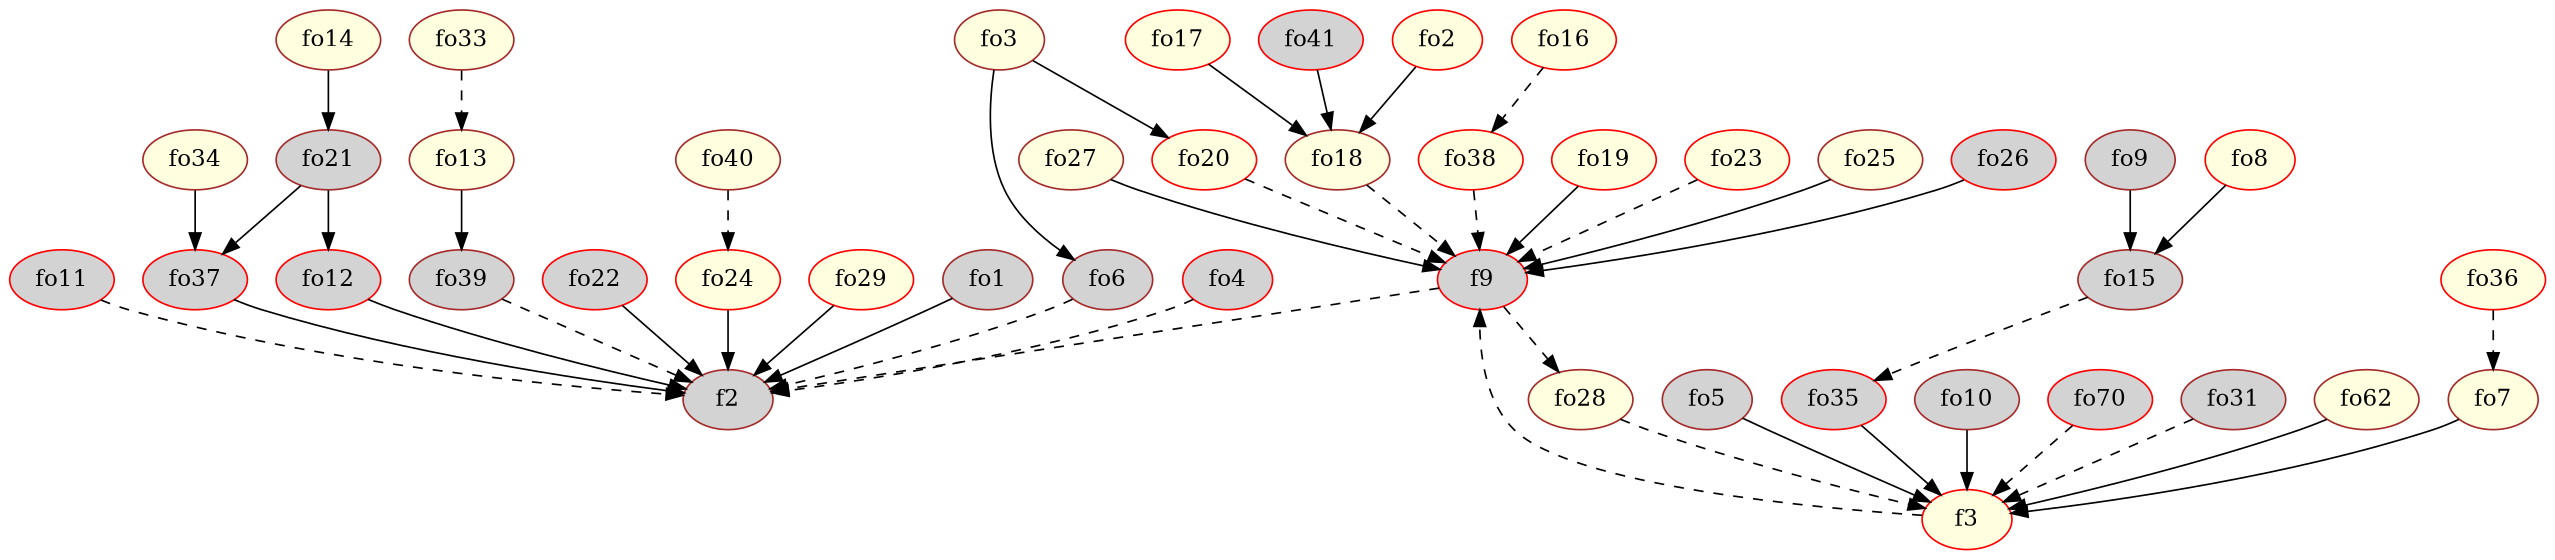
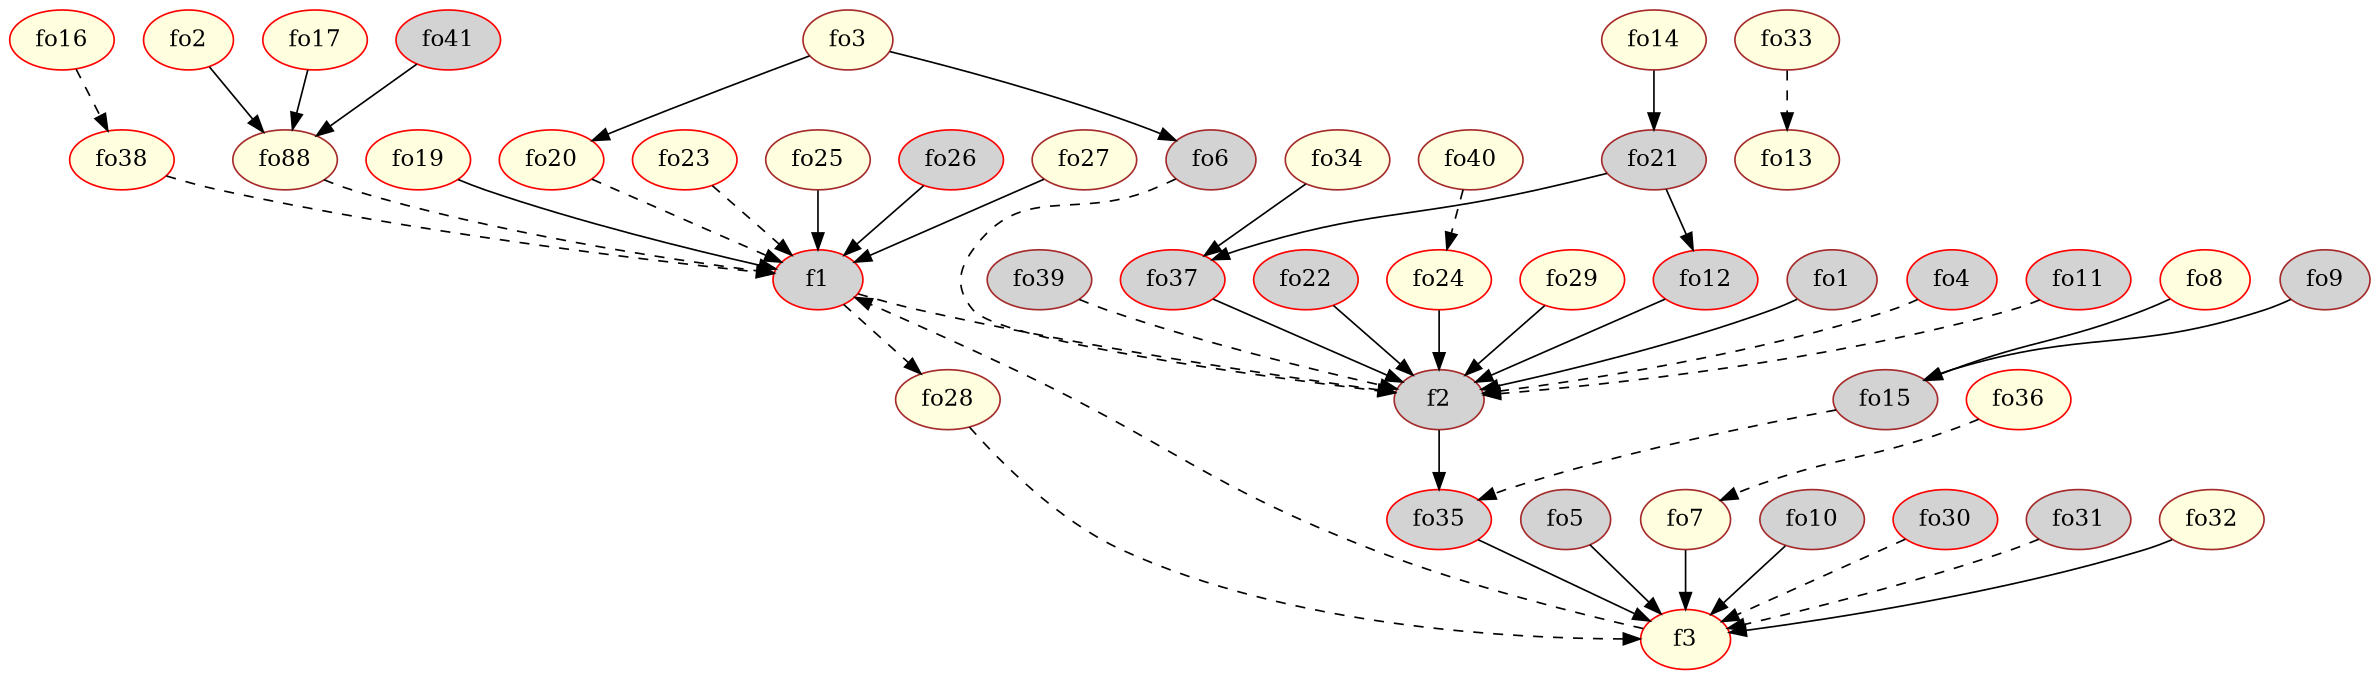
(1338, 160) -> (285, 160)
(462, 212) -> none
(1482, 280) -> (818, 280)
(2100, 400) -> (1945, 520)
(2367, 400) -> (2212, 520)
none -> (1439, 451)
